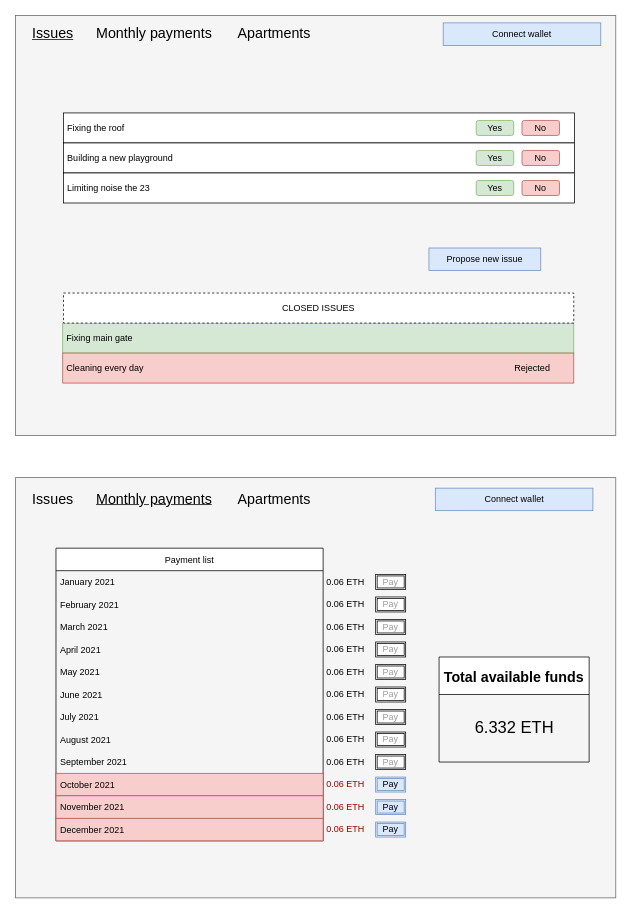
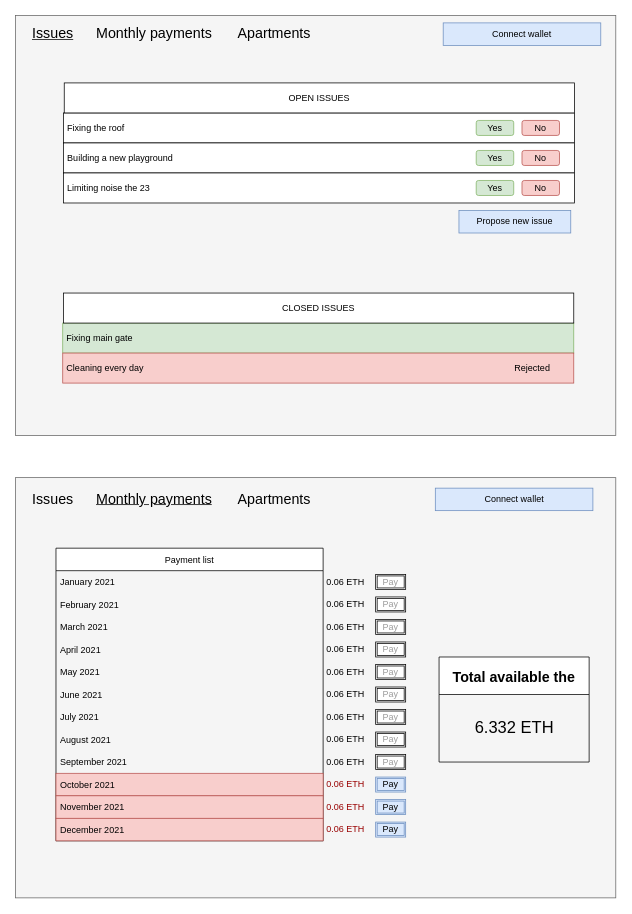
none -> (319, 98)
(485, 259) -> (515, 222)
(318, 308) -> (318, 308)
(513, 677) -> (513, 677)
